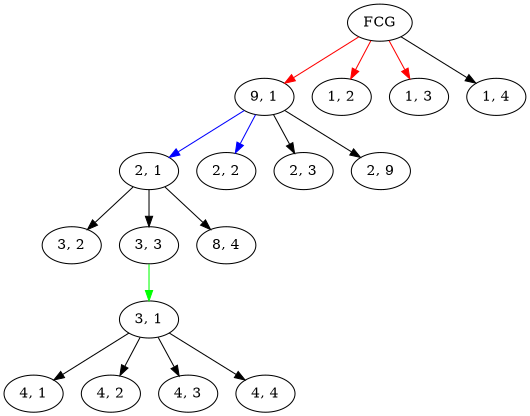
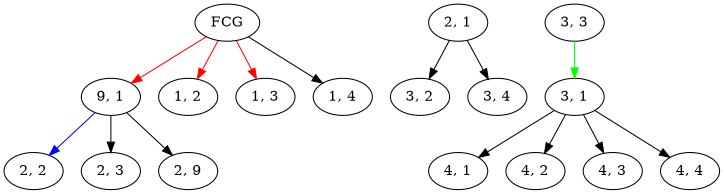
(211, 131) -> none
(149, 203) -> none
(226, 245) -> (497, 97)
